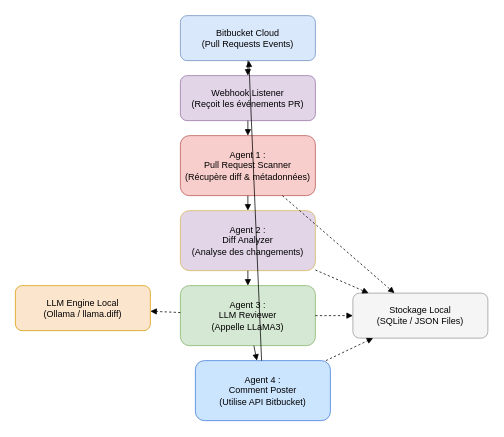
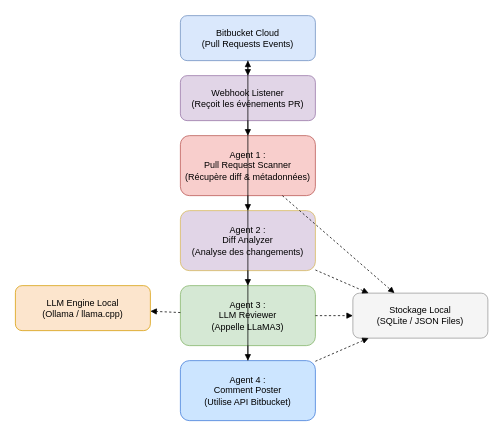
(83, 308) -> (83, 308)
(263, 390) -> (248, 390)
